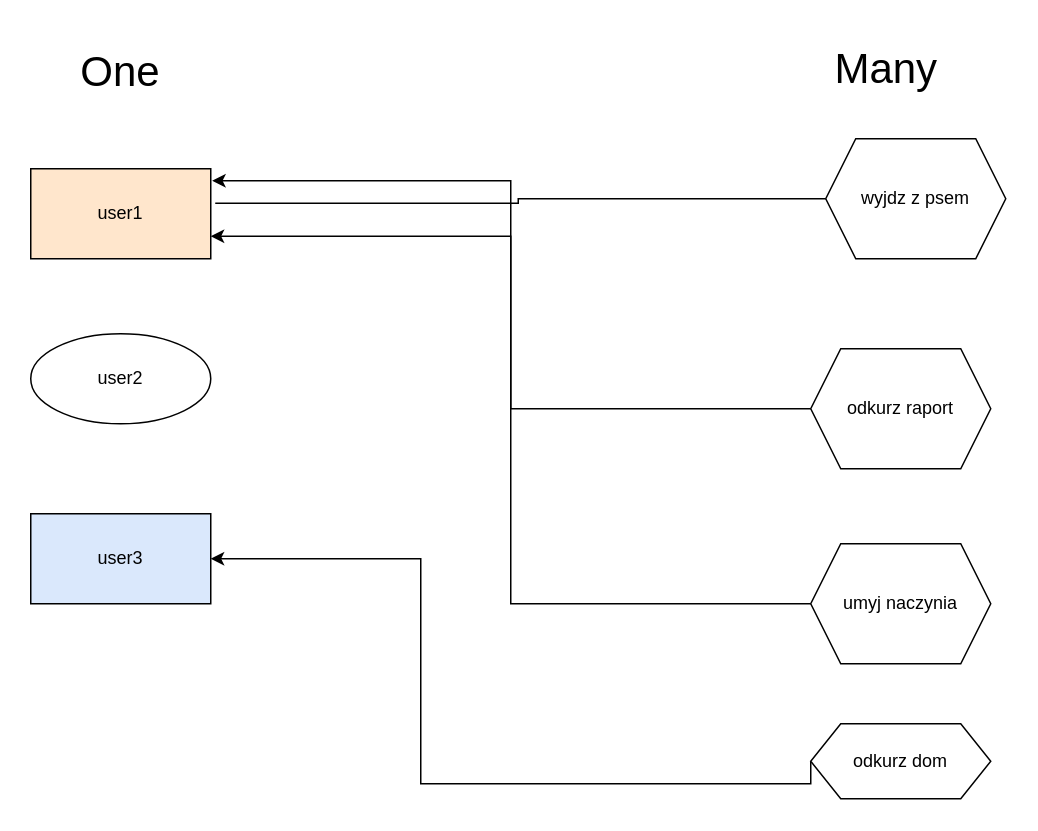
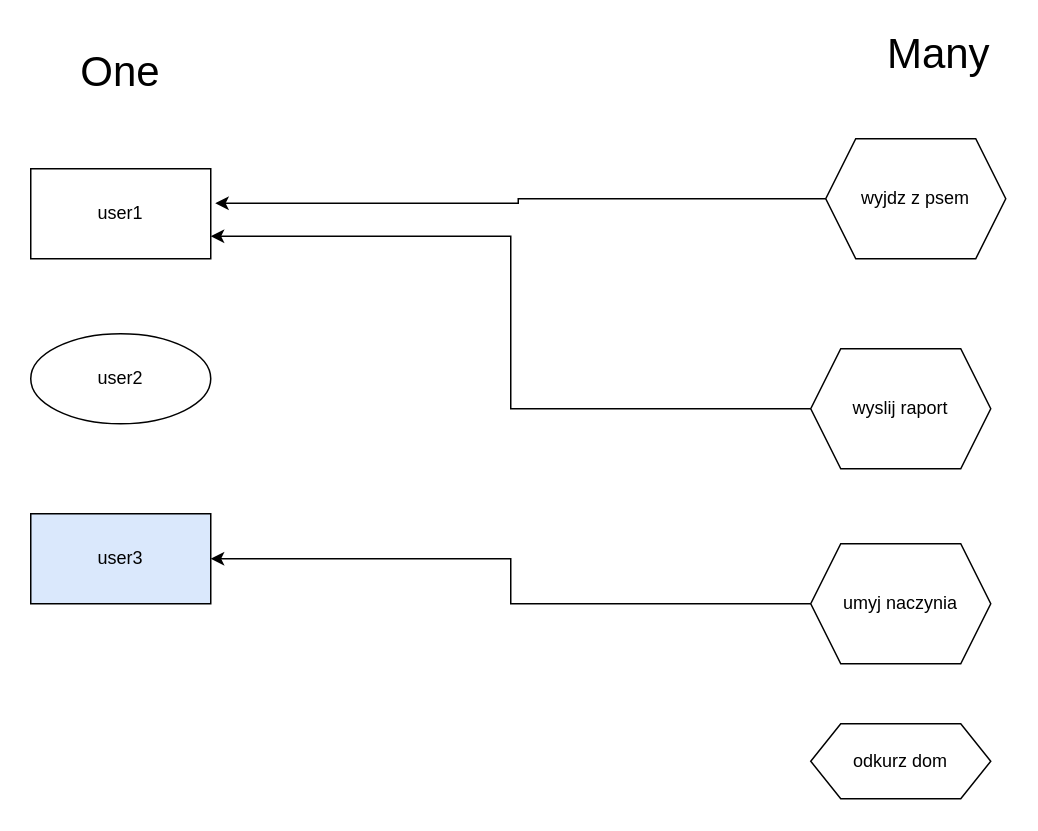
(886, 68) -> (938, 53)
(394, 181) -> (468, 559)
(222, 203) -> (227, 203)
(121, 214) -> (121, 214)
(901, 409) -> (901, 409)
(515, 784) -> none
